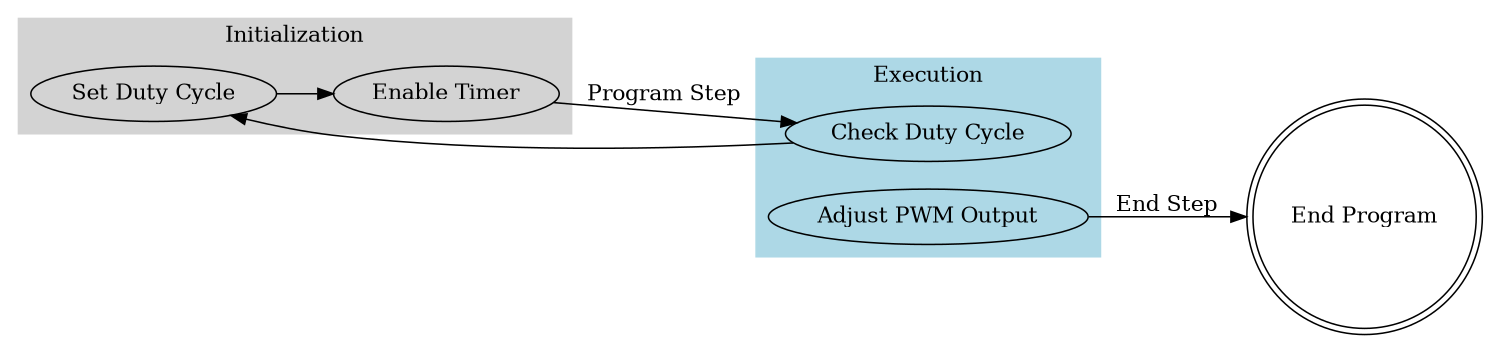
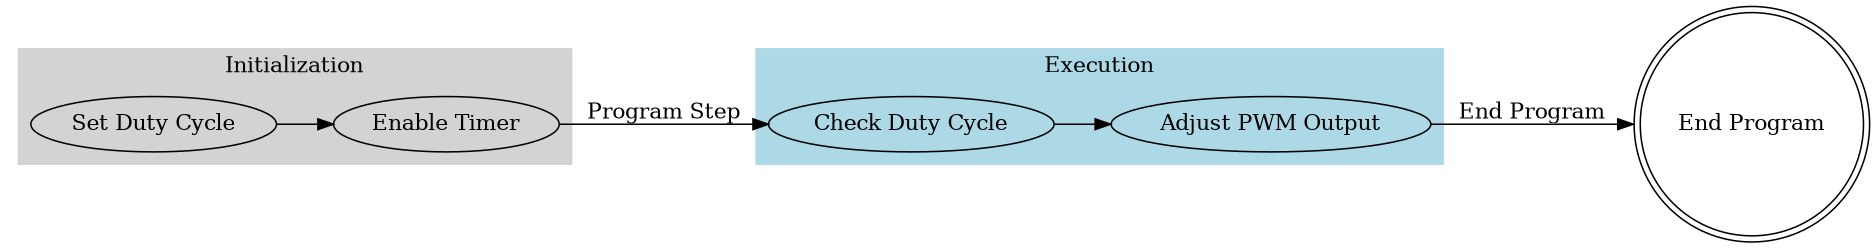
(519, 147) -> (1075, 124)
(1167, 205) -> (1532, 113)
